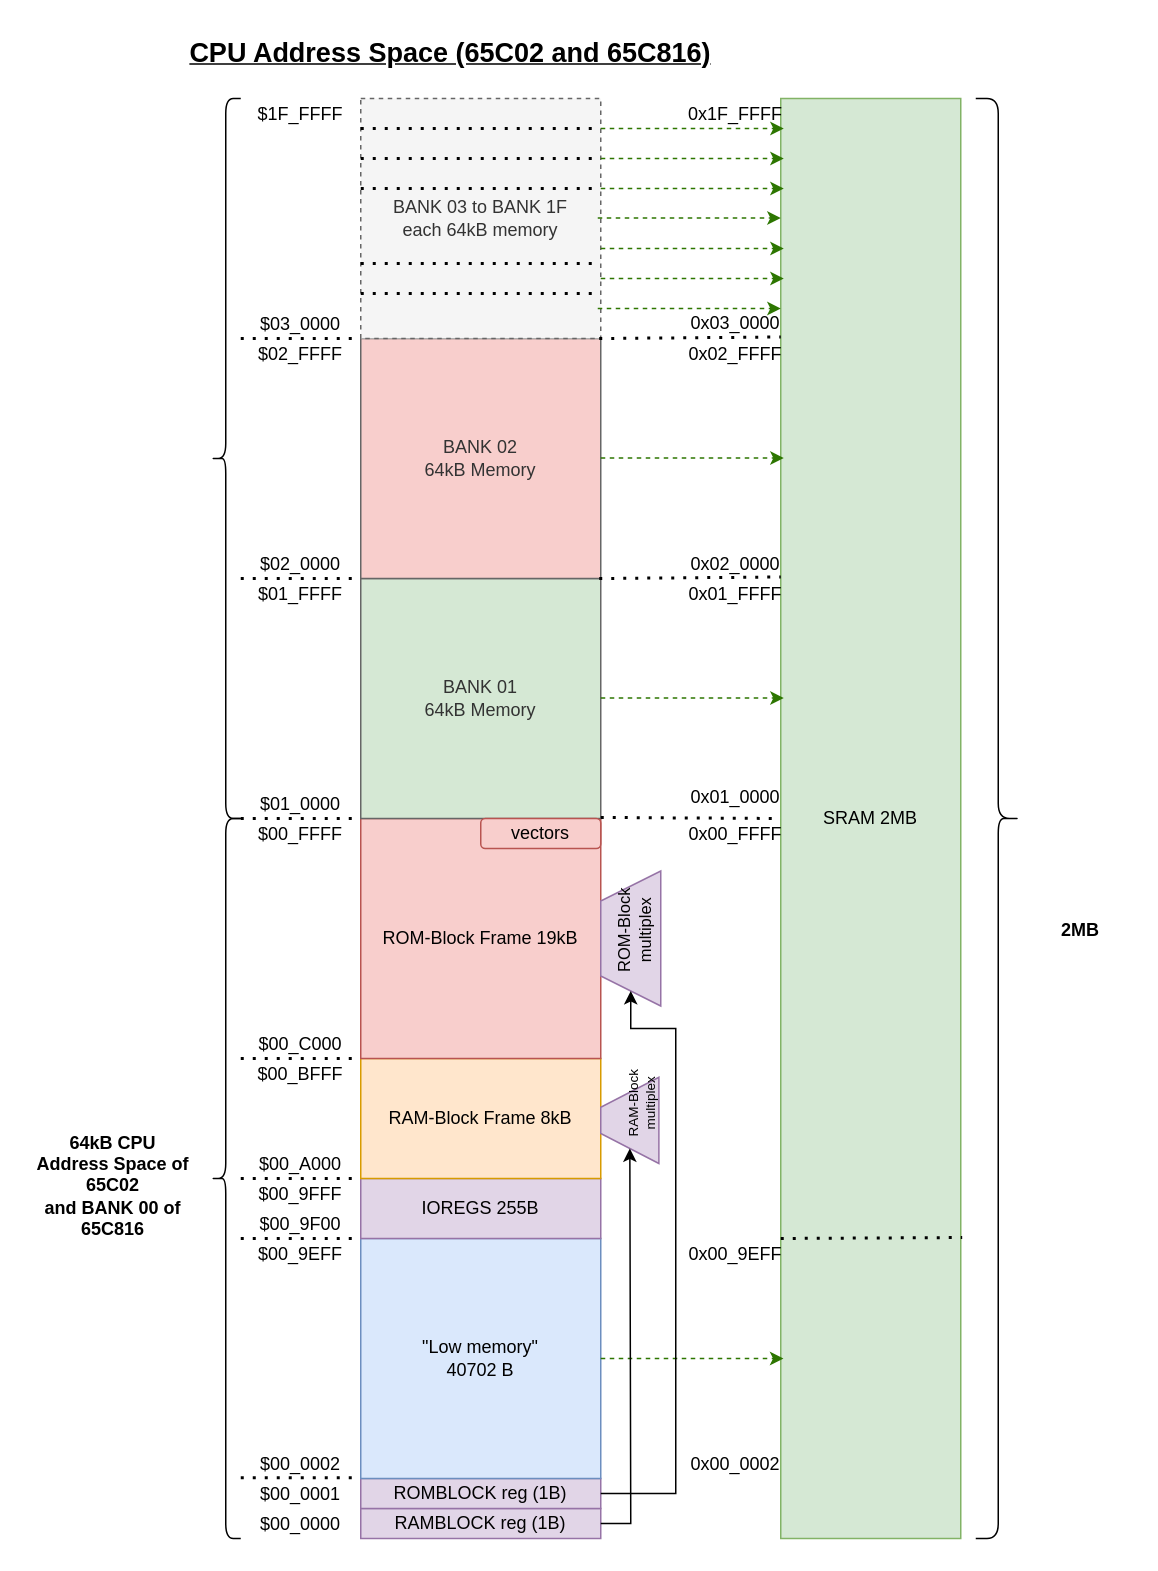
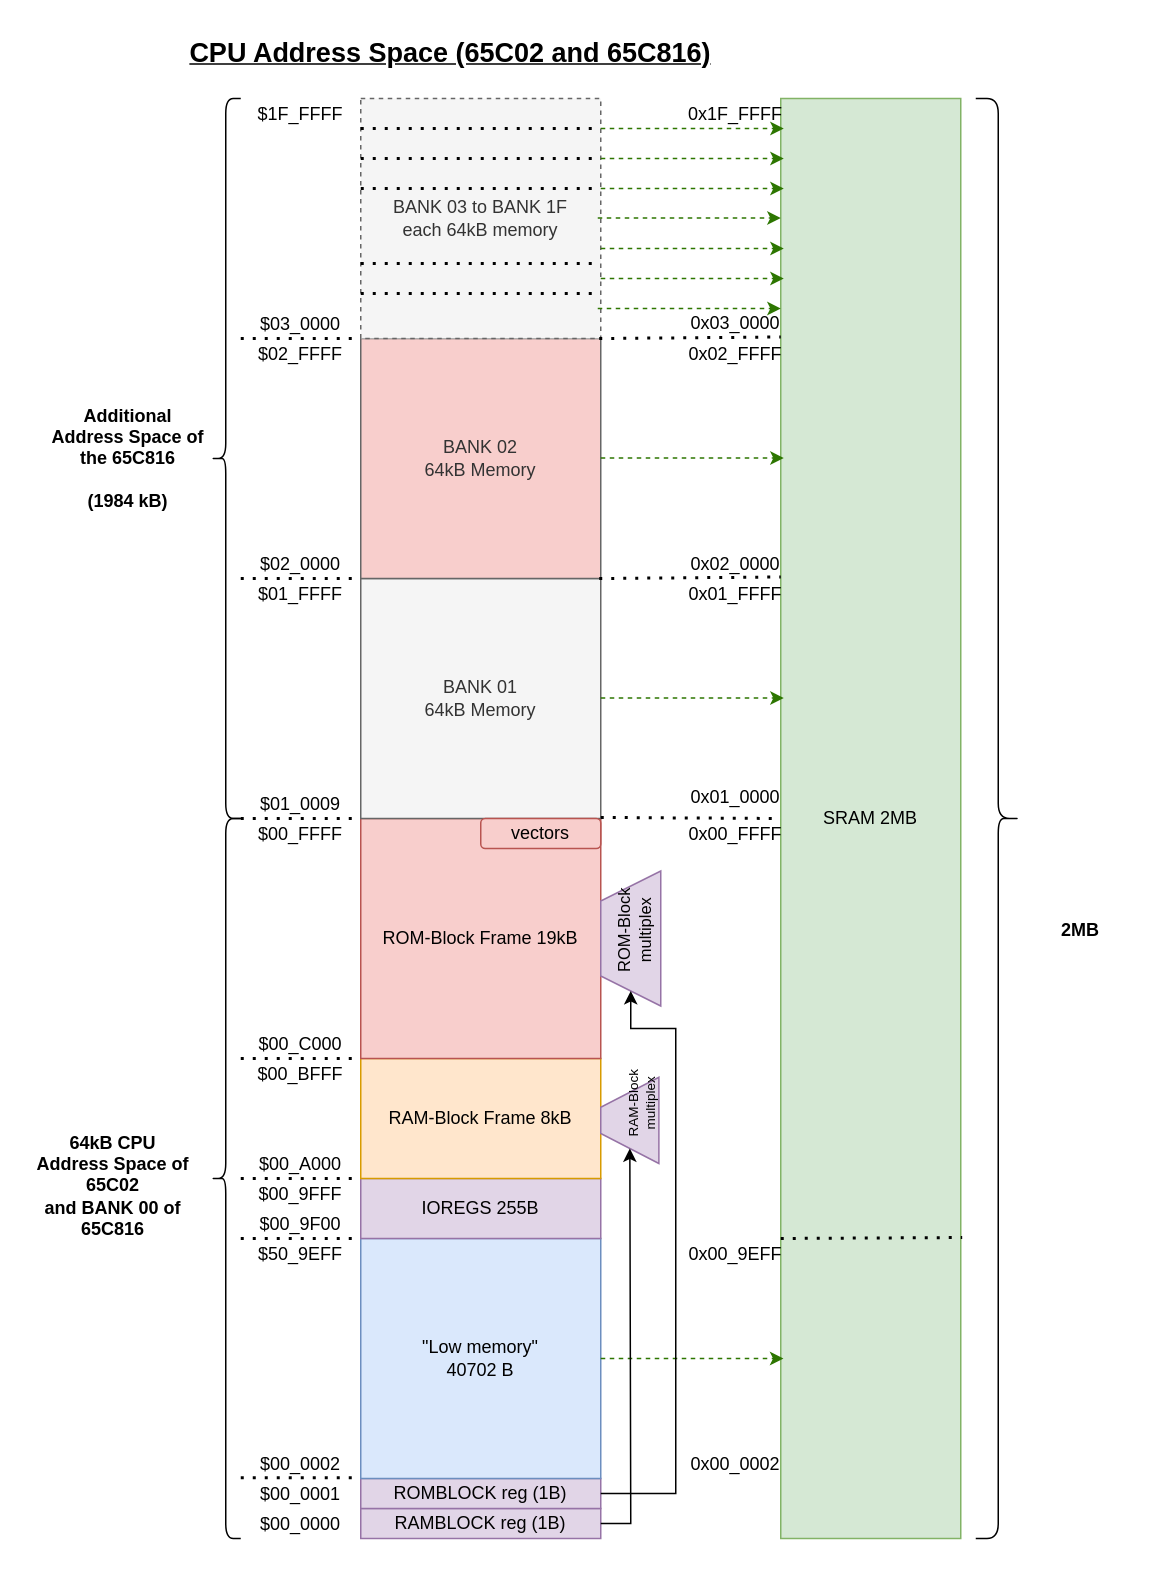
none -> (128, 458)
(481, 698) -> (481, 698)
(301, 805) -> (301, 805)
(301, 1255) -> (301, 1255)
